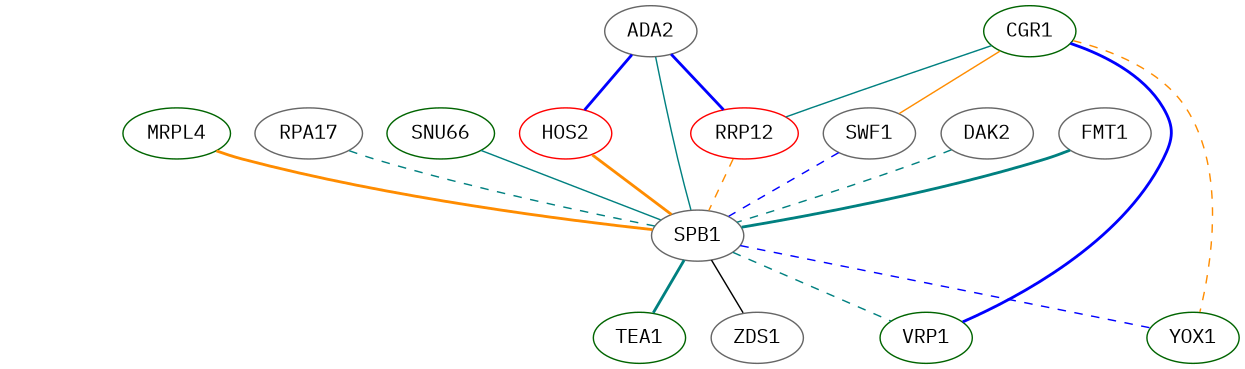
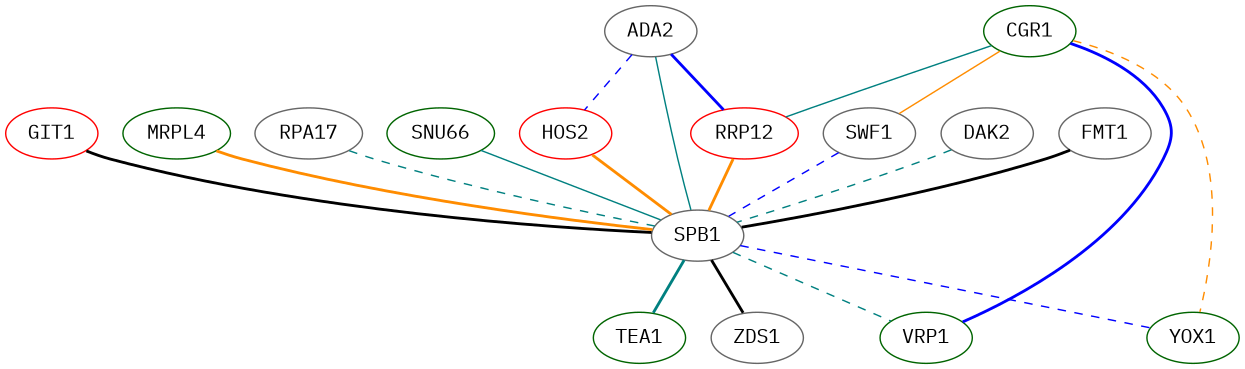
(608, 82) -> (608, 82)
none -> (52, 133)
(721, 185) -> (721, 185)
(907, 195) -> (907, 195)
(727, 286) -> (727, 286)
